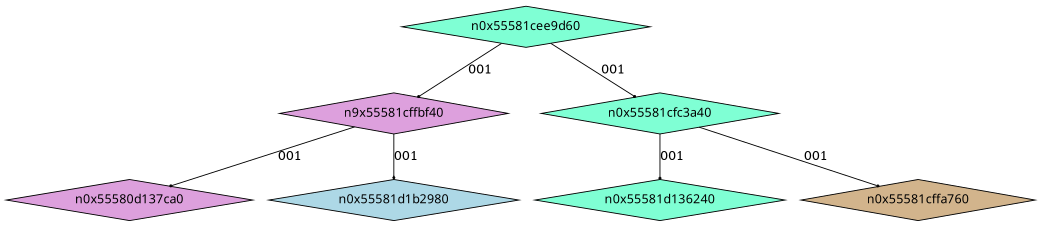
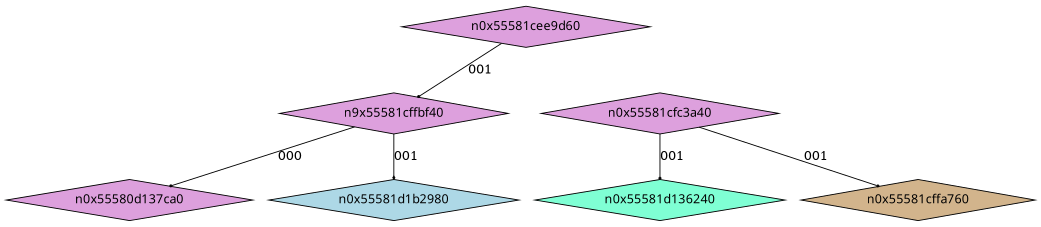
(526, 27) -> (526, 27)
(592, 70) -> none
(660, 113) -> (660, 113)
(290, 157) -> (290, 157)
